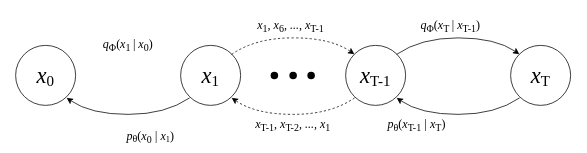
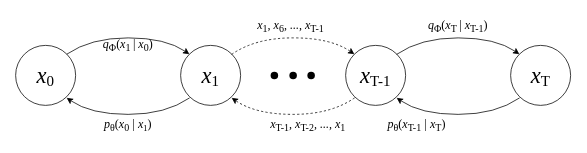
(450, 27) -> (458, 27)
none -> (94, 42)
(293, 126) -> (308, 126)
(150, 137) -> (128, 126)
